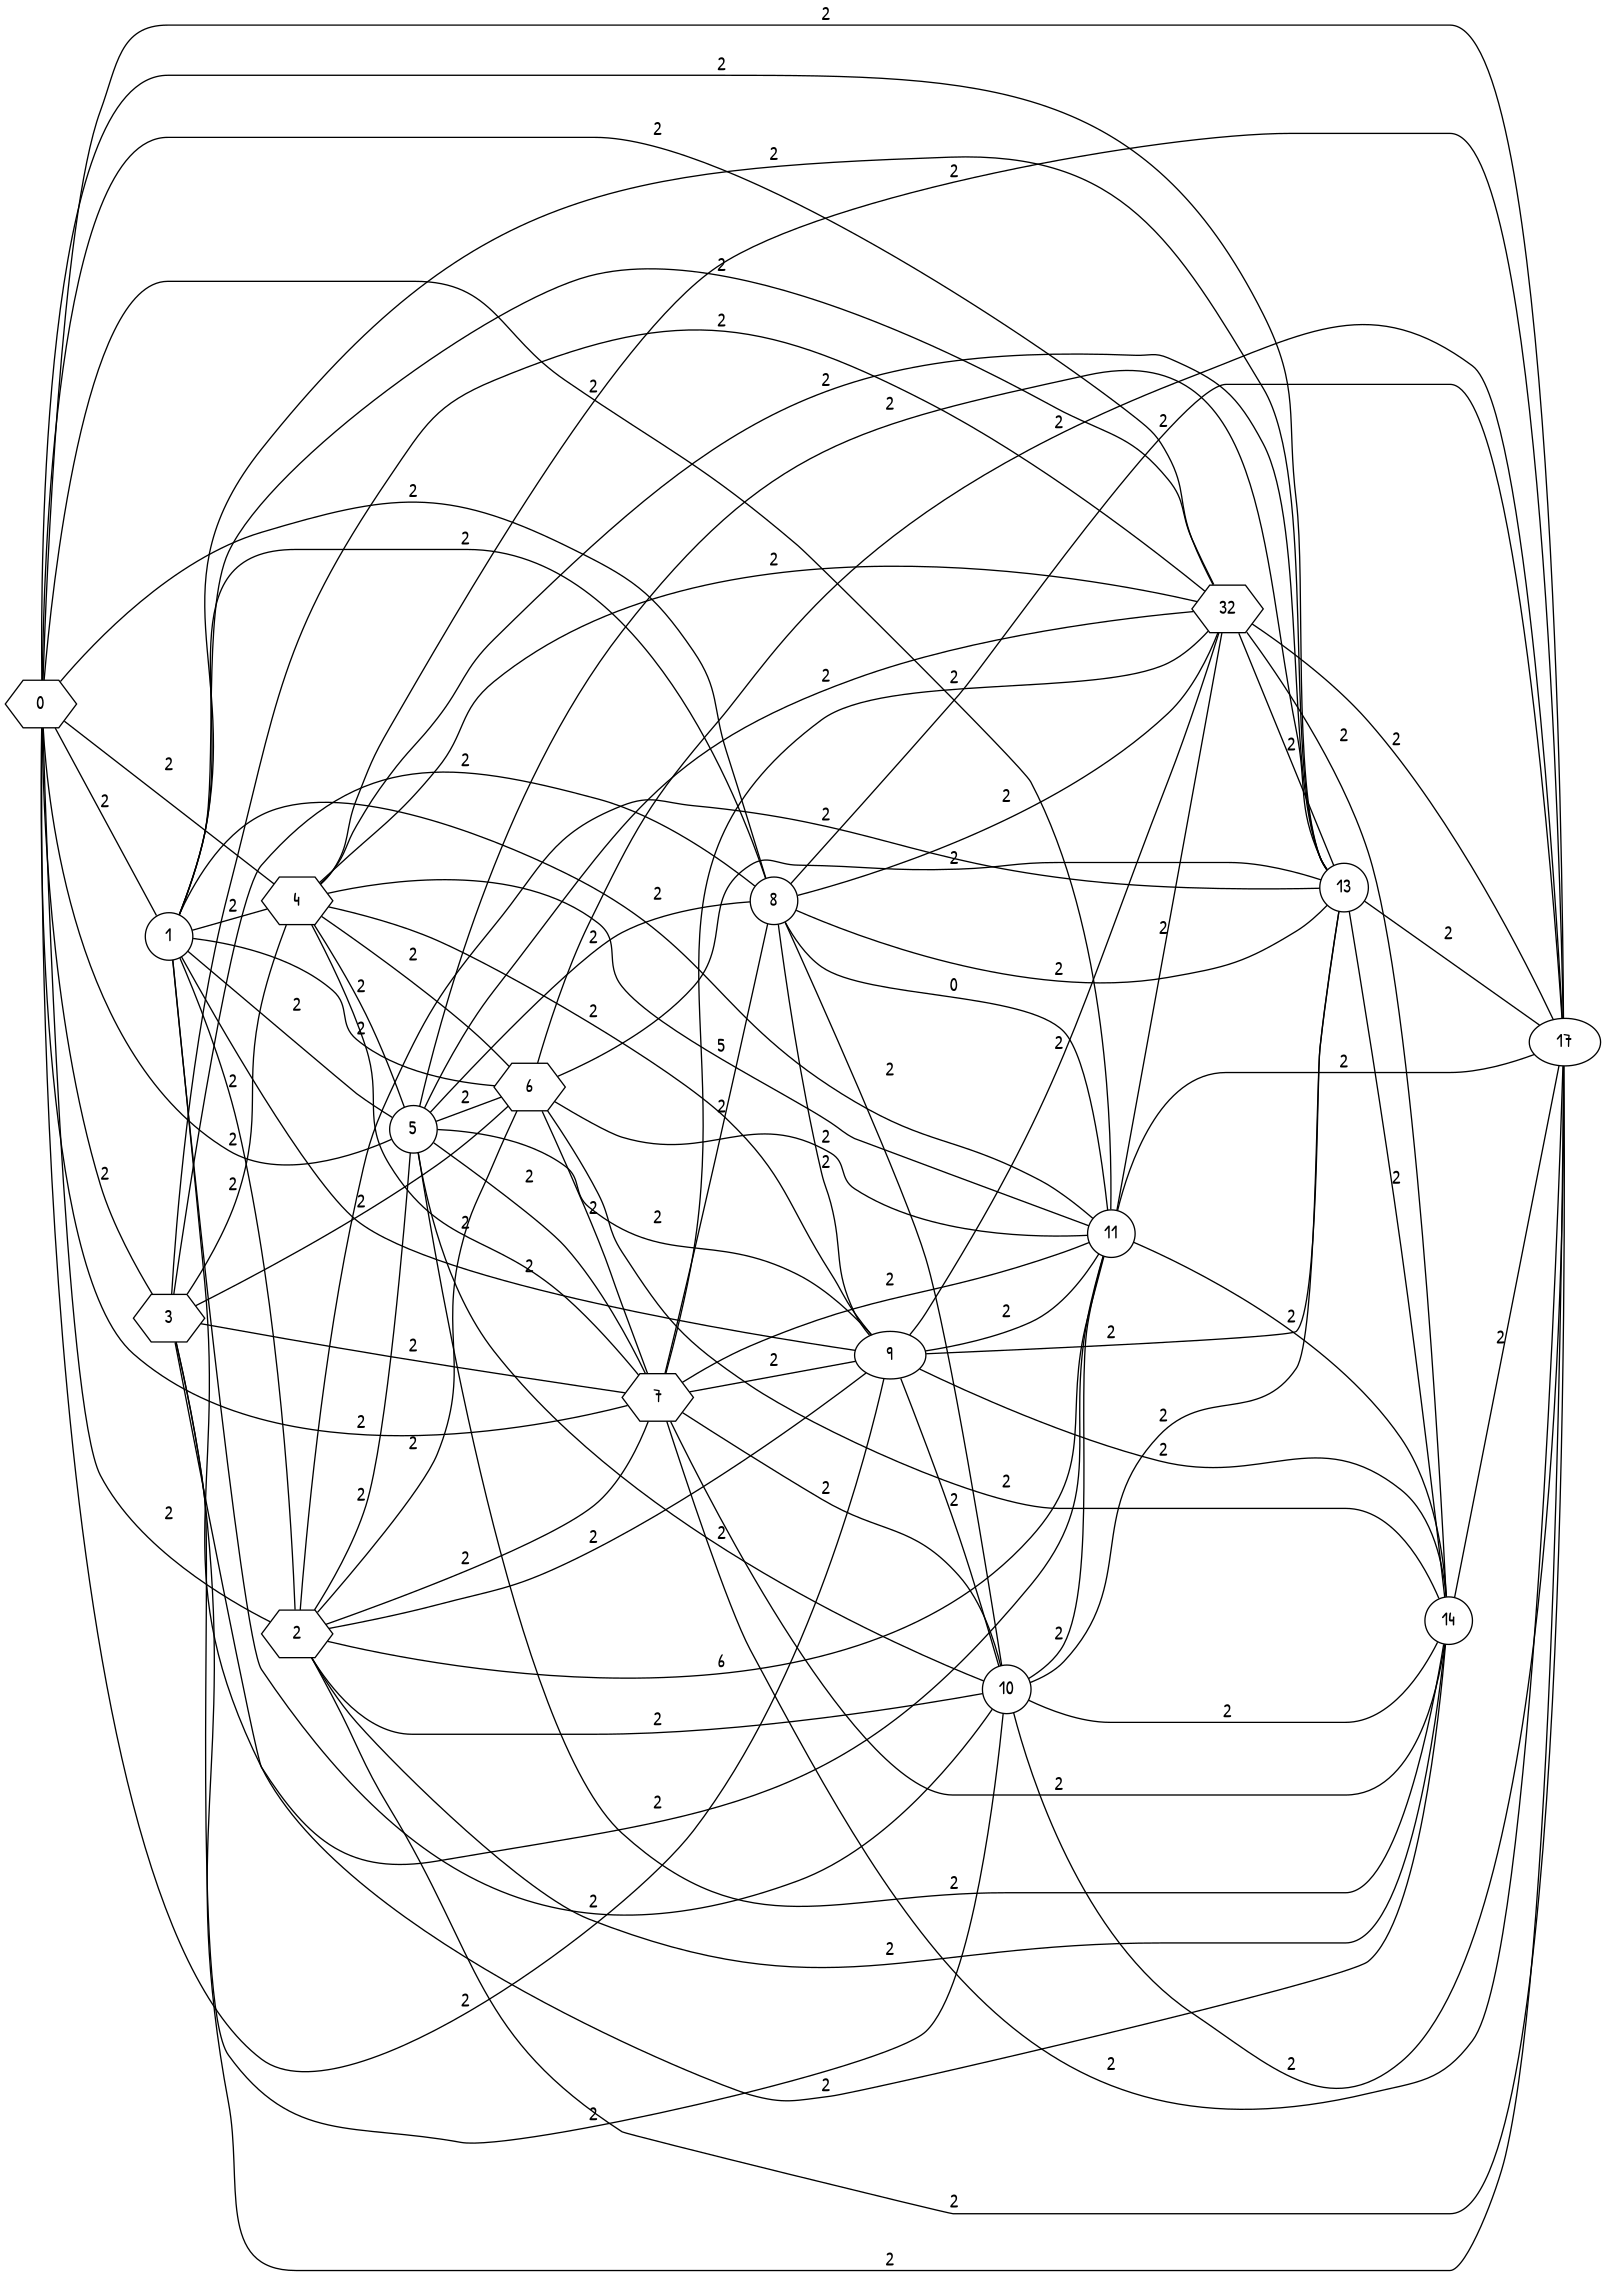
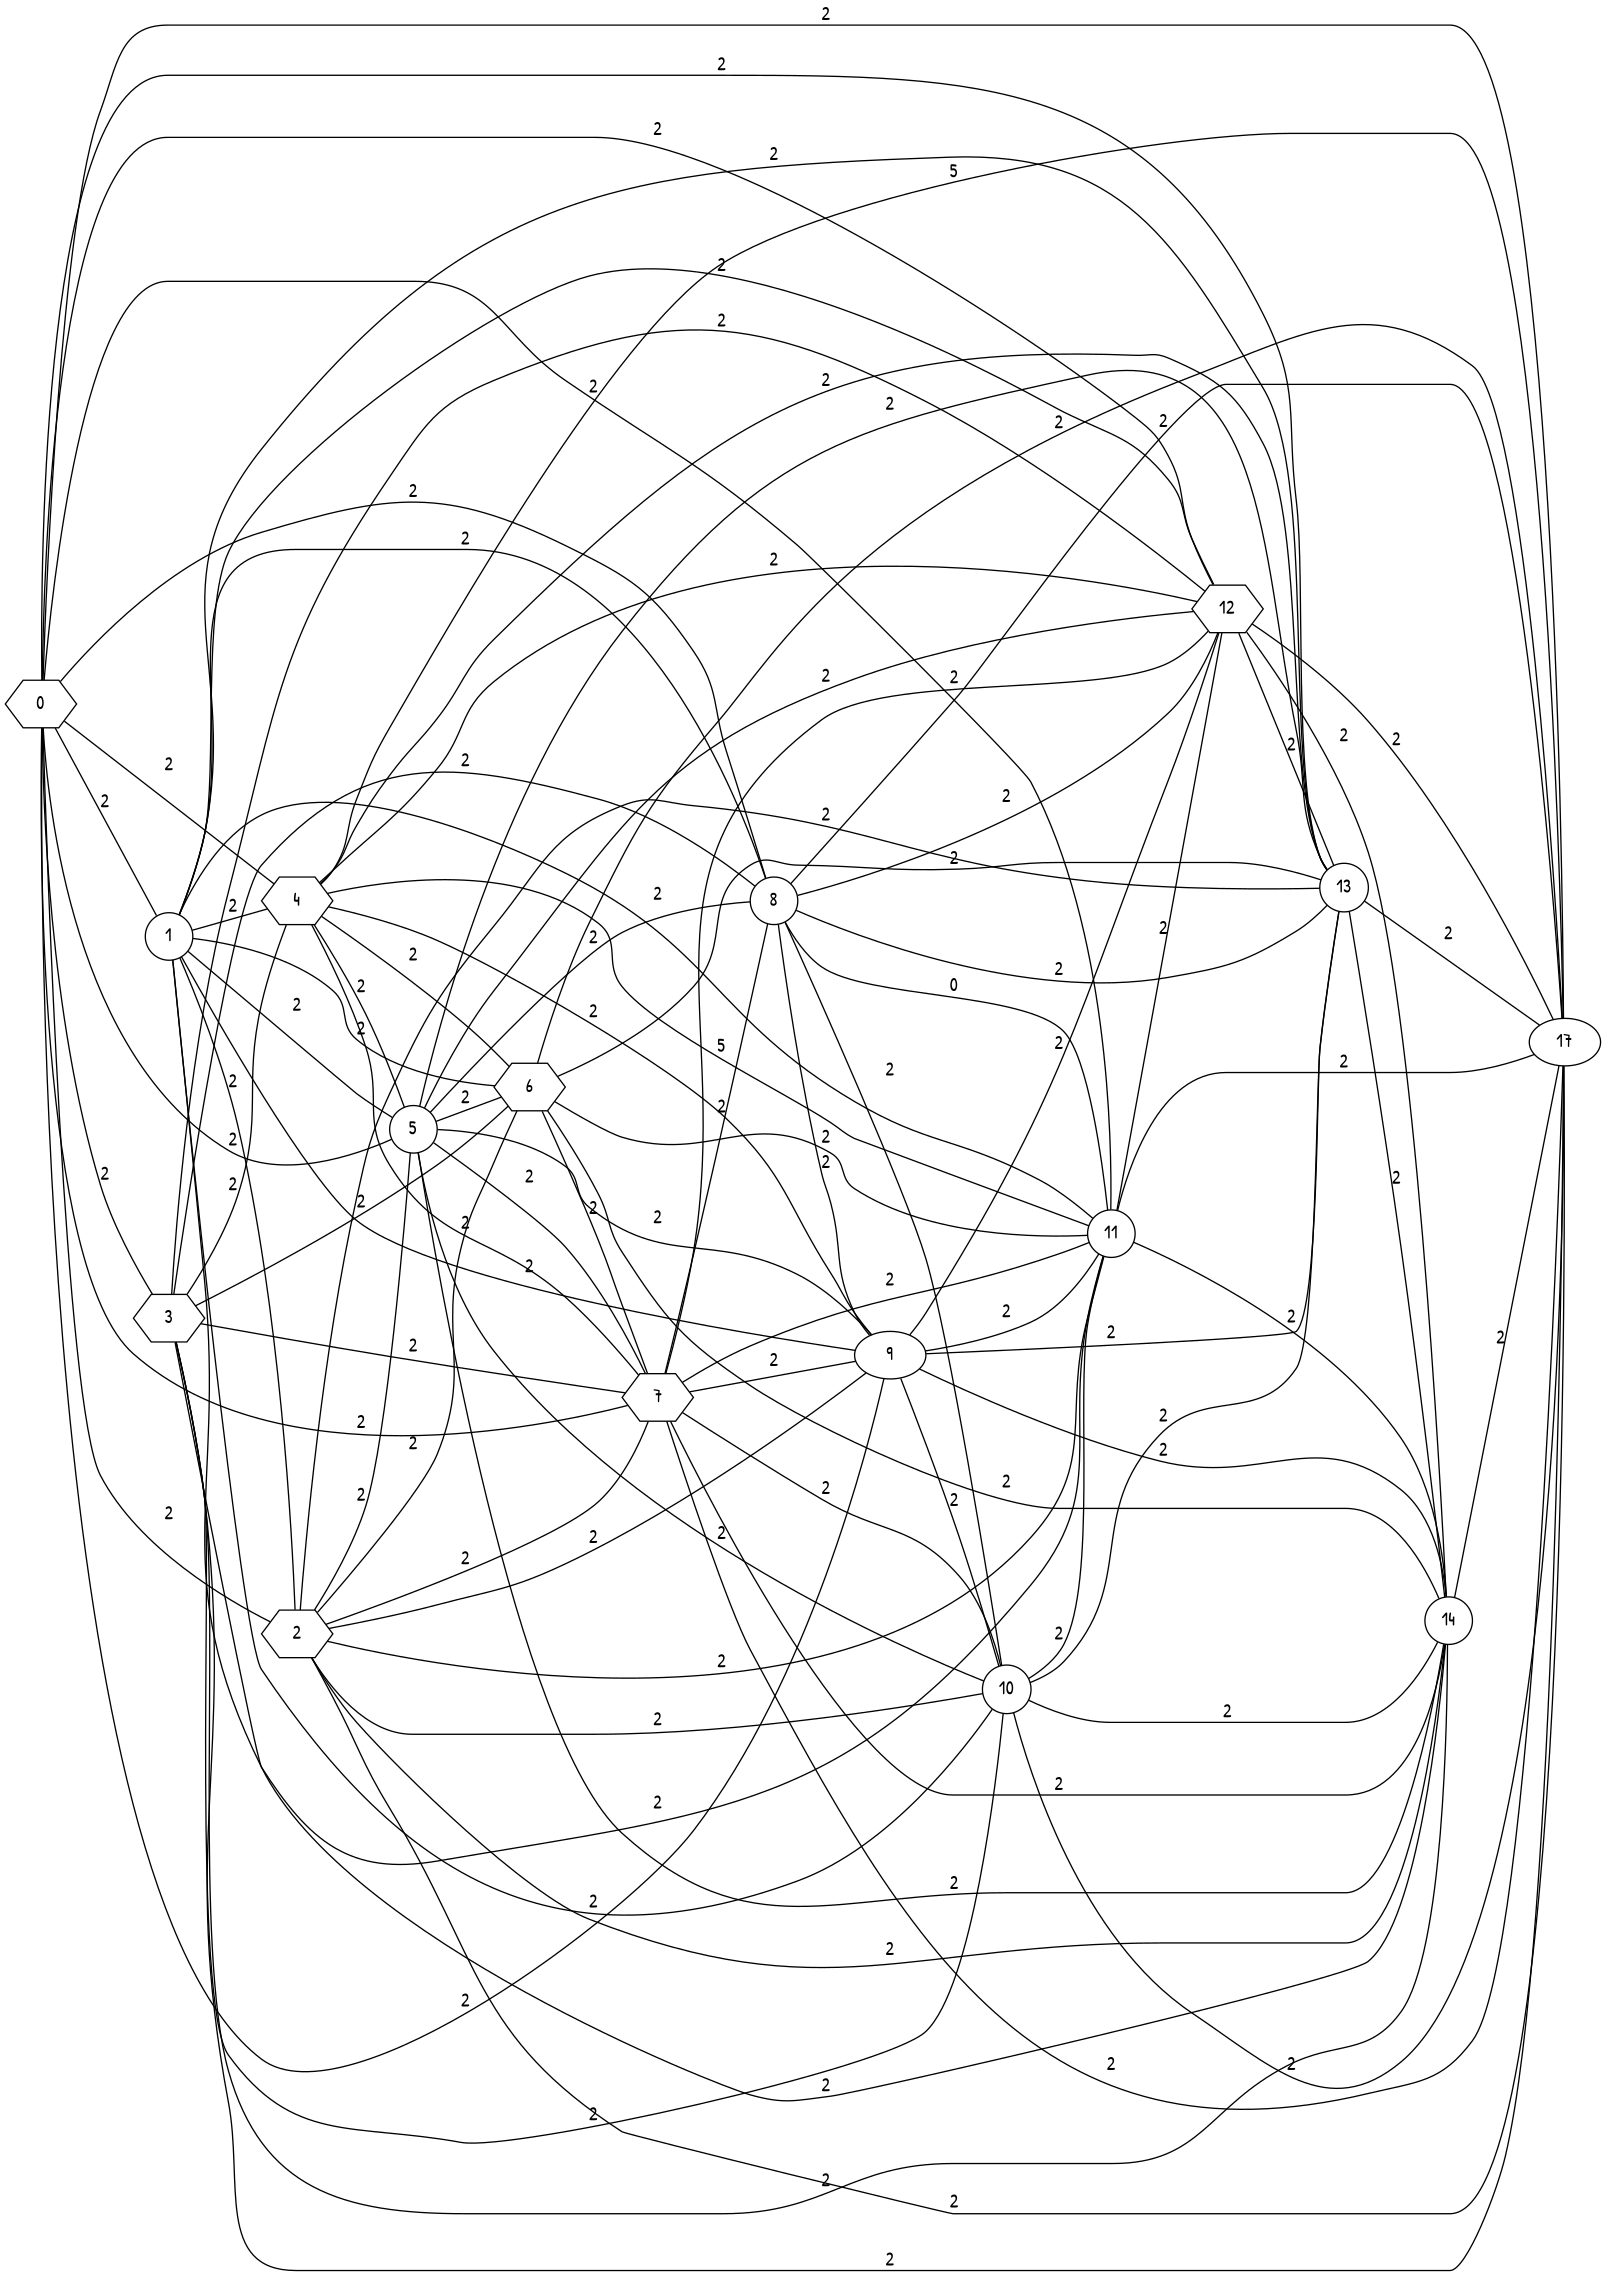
(954, 172) -> (954, 172)
(1228, 609) -> (1228, 609)
(722, 1662) -> (722, 1662)
none -> (628, 2214)
